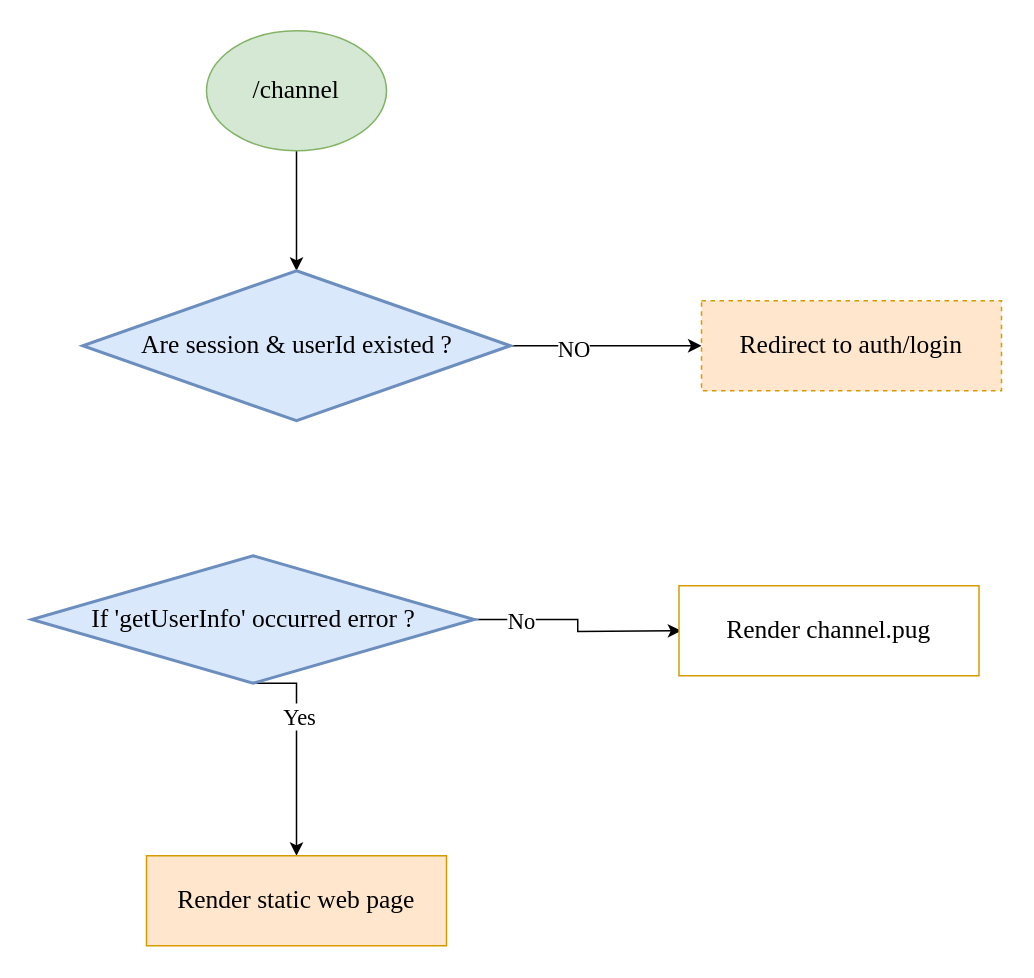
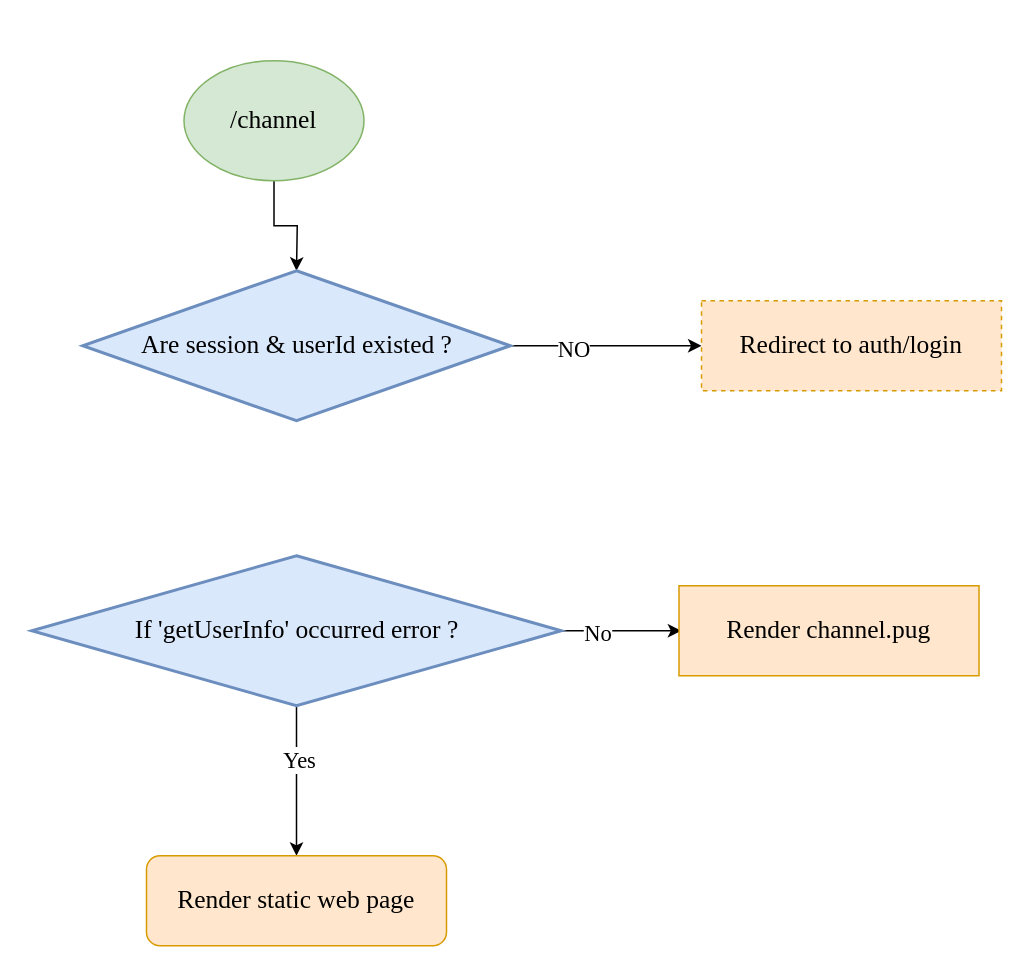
(296, 91) -> (274, 121)
(253, 620) -> (296, 631)
(829, 631) -> (829, 631)
(296, 901) -> (296, 901)
